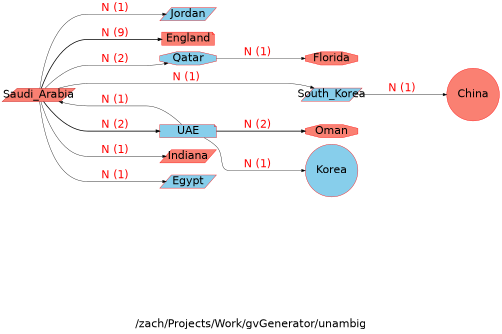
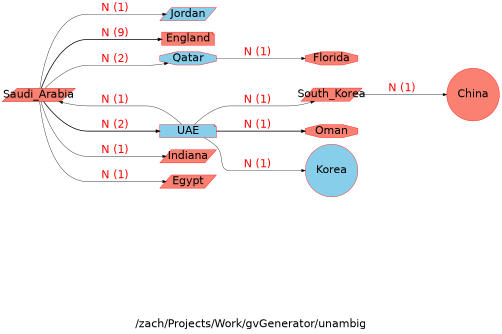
(184, 84) -> (250, 106)
(332, 95) -> (332, 95)
(259, 125) -> (259, 125)
(188, 182) -> (188, 182)
